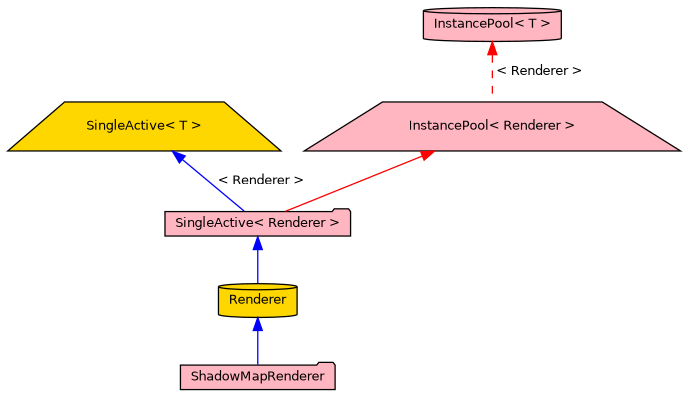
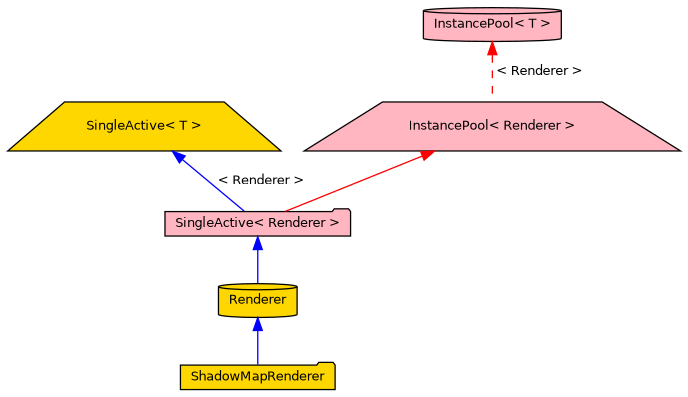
(258, 377) -> (258, 377)
